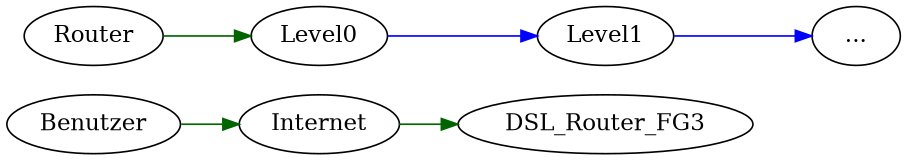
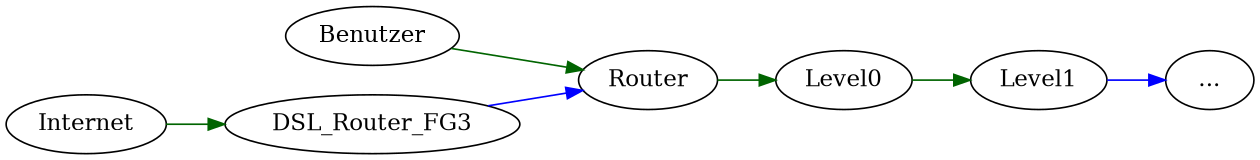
(454, 36) -> (933, 80)
none -> (527, 99)
(202, 124) -> (509, 58)
